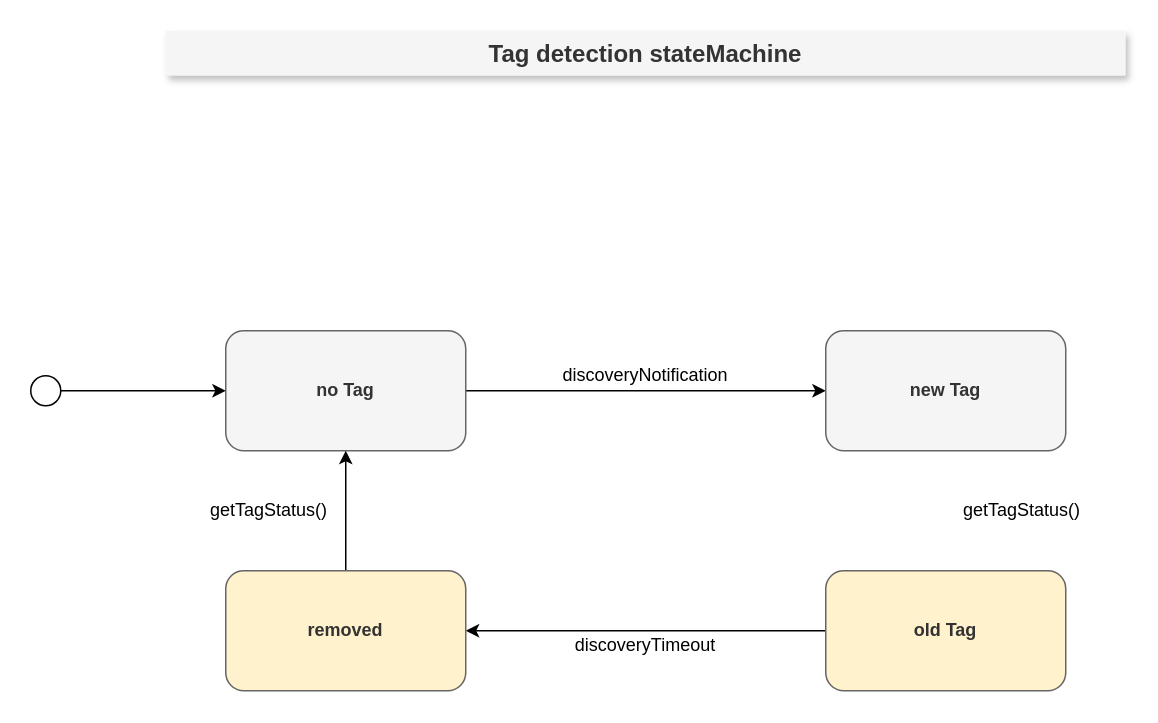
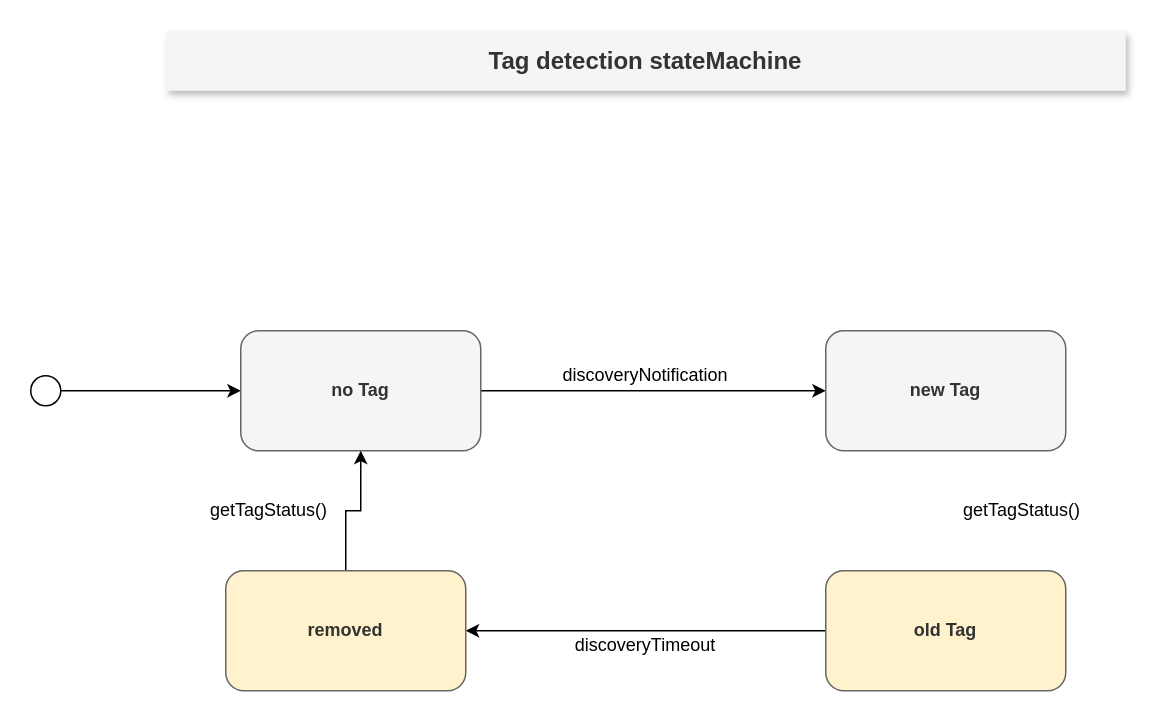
(646, 53) -> (646, 61)
(346, 391) -> (361, 391)
